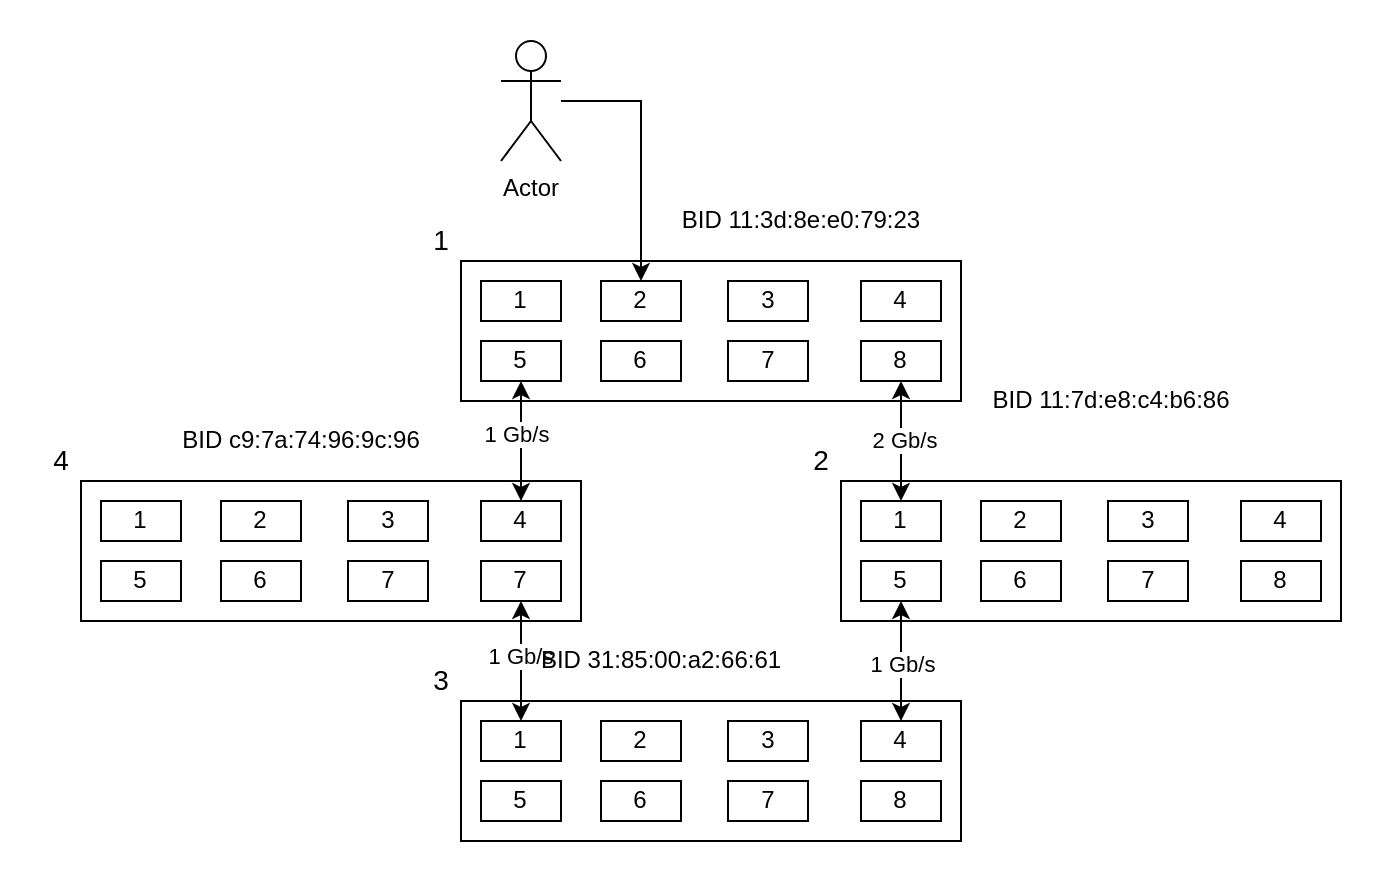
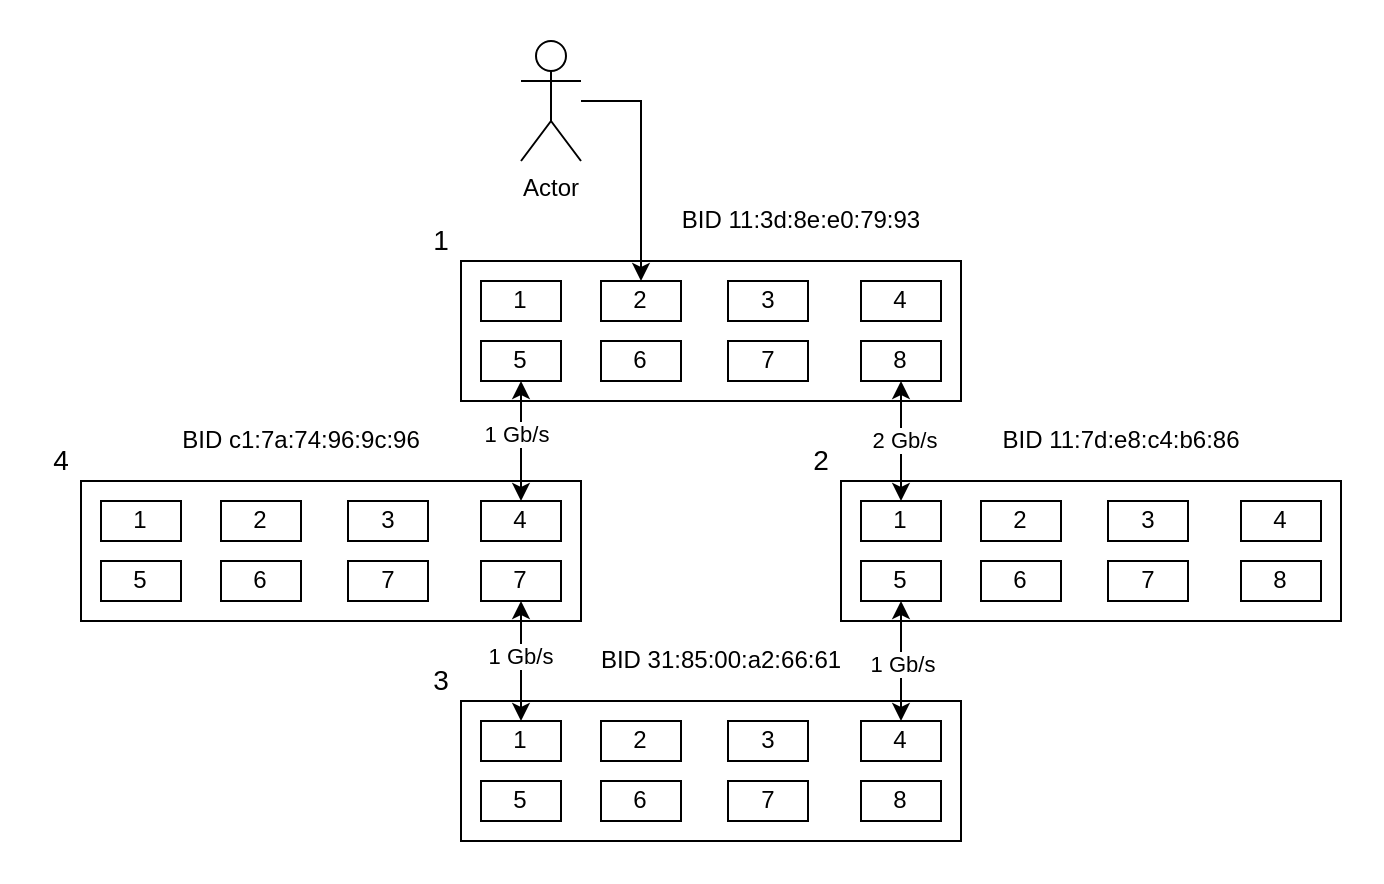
(531, 101) -> (551, 101)
(802, 221) -> (802, 221)
(1111, 401) -> (1121, 441)
(302, 441) -> (302, 441)
(661, 661) -> (721, 661)
